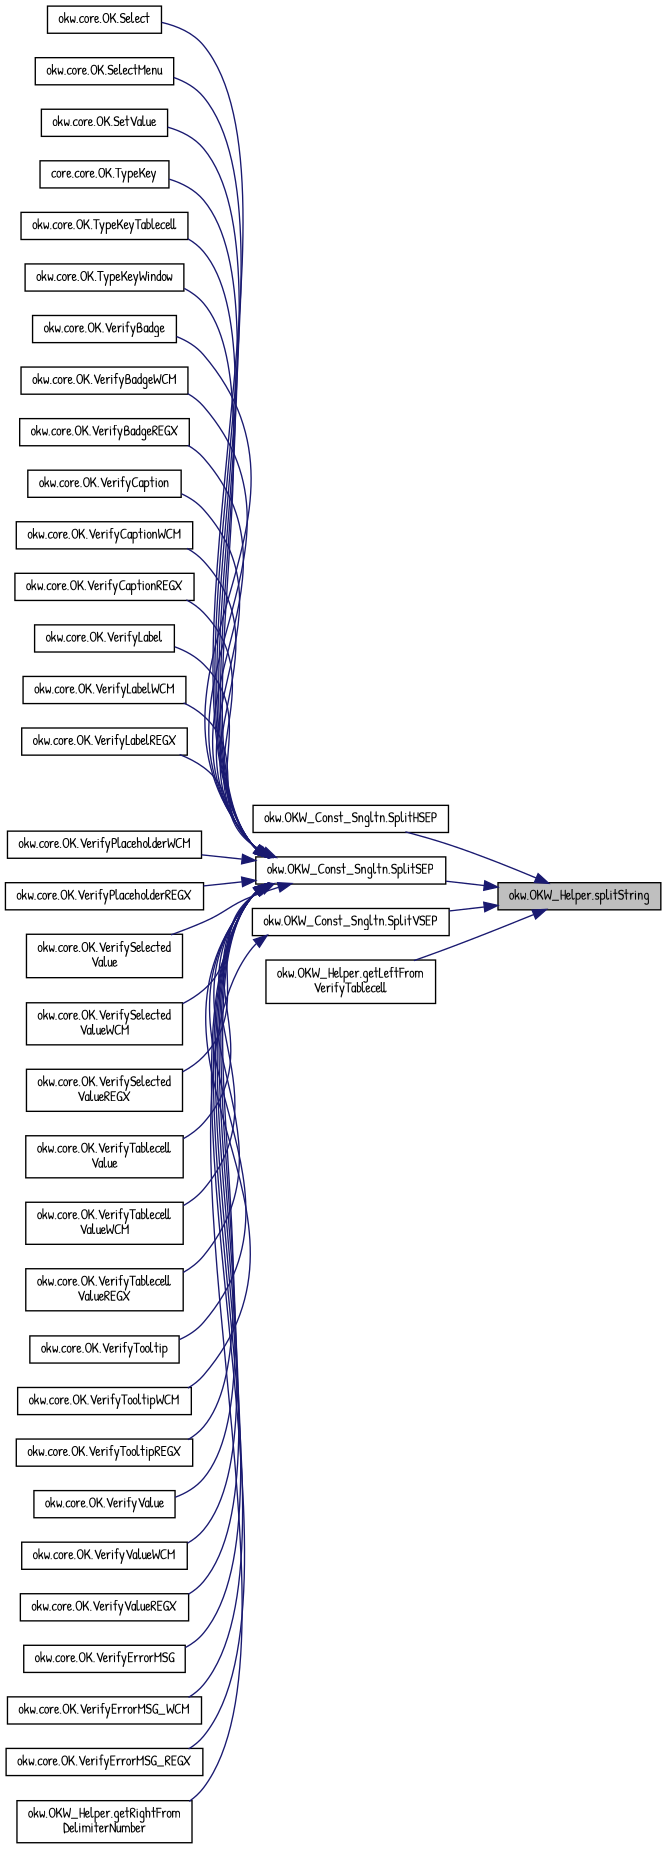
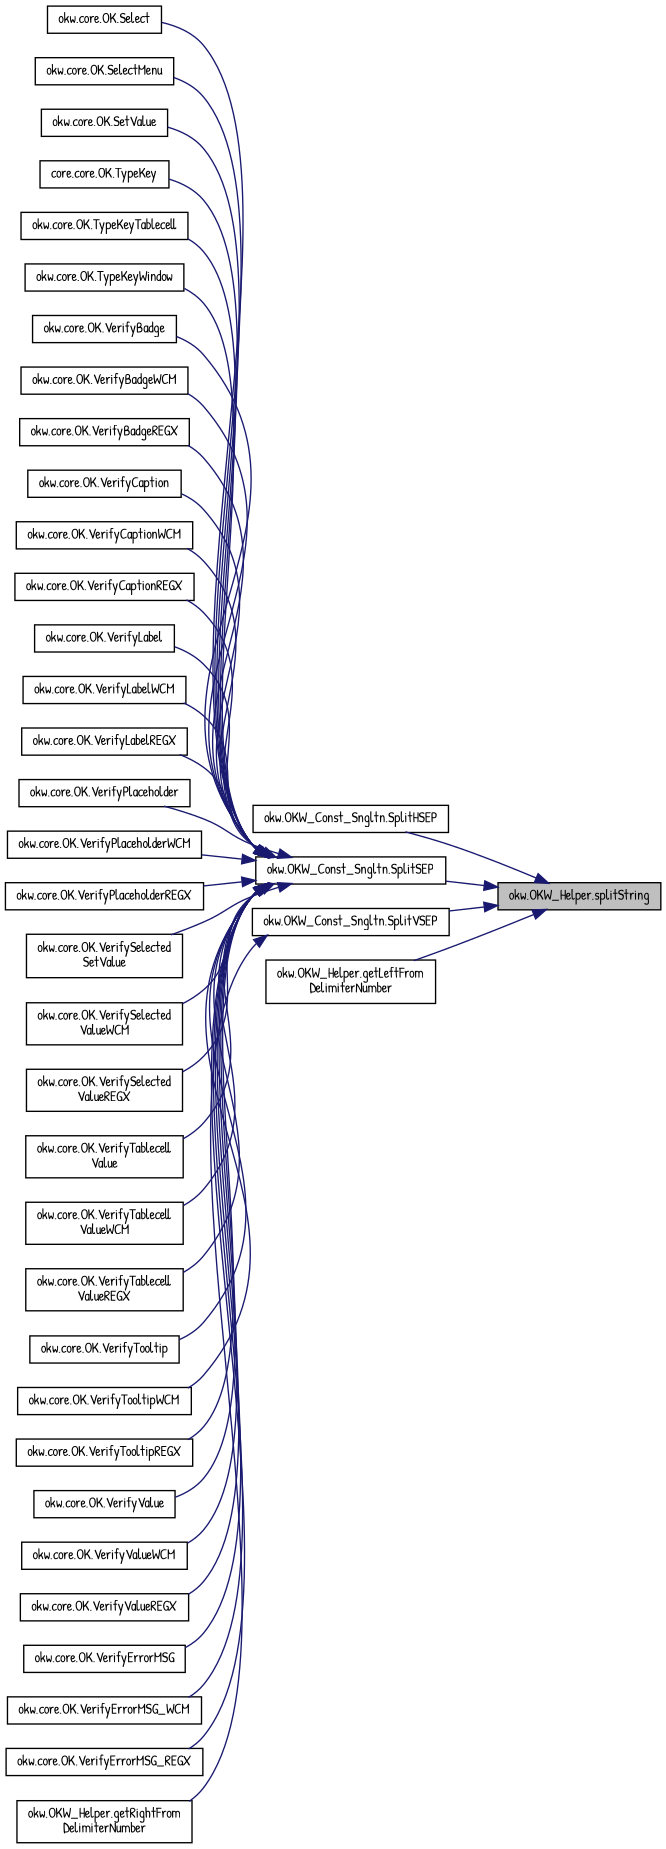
none -> (104, 793)
(104, 956) -> (104, 956)
(351, 982) -> (351, 982)
